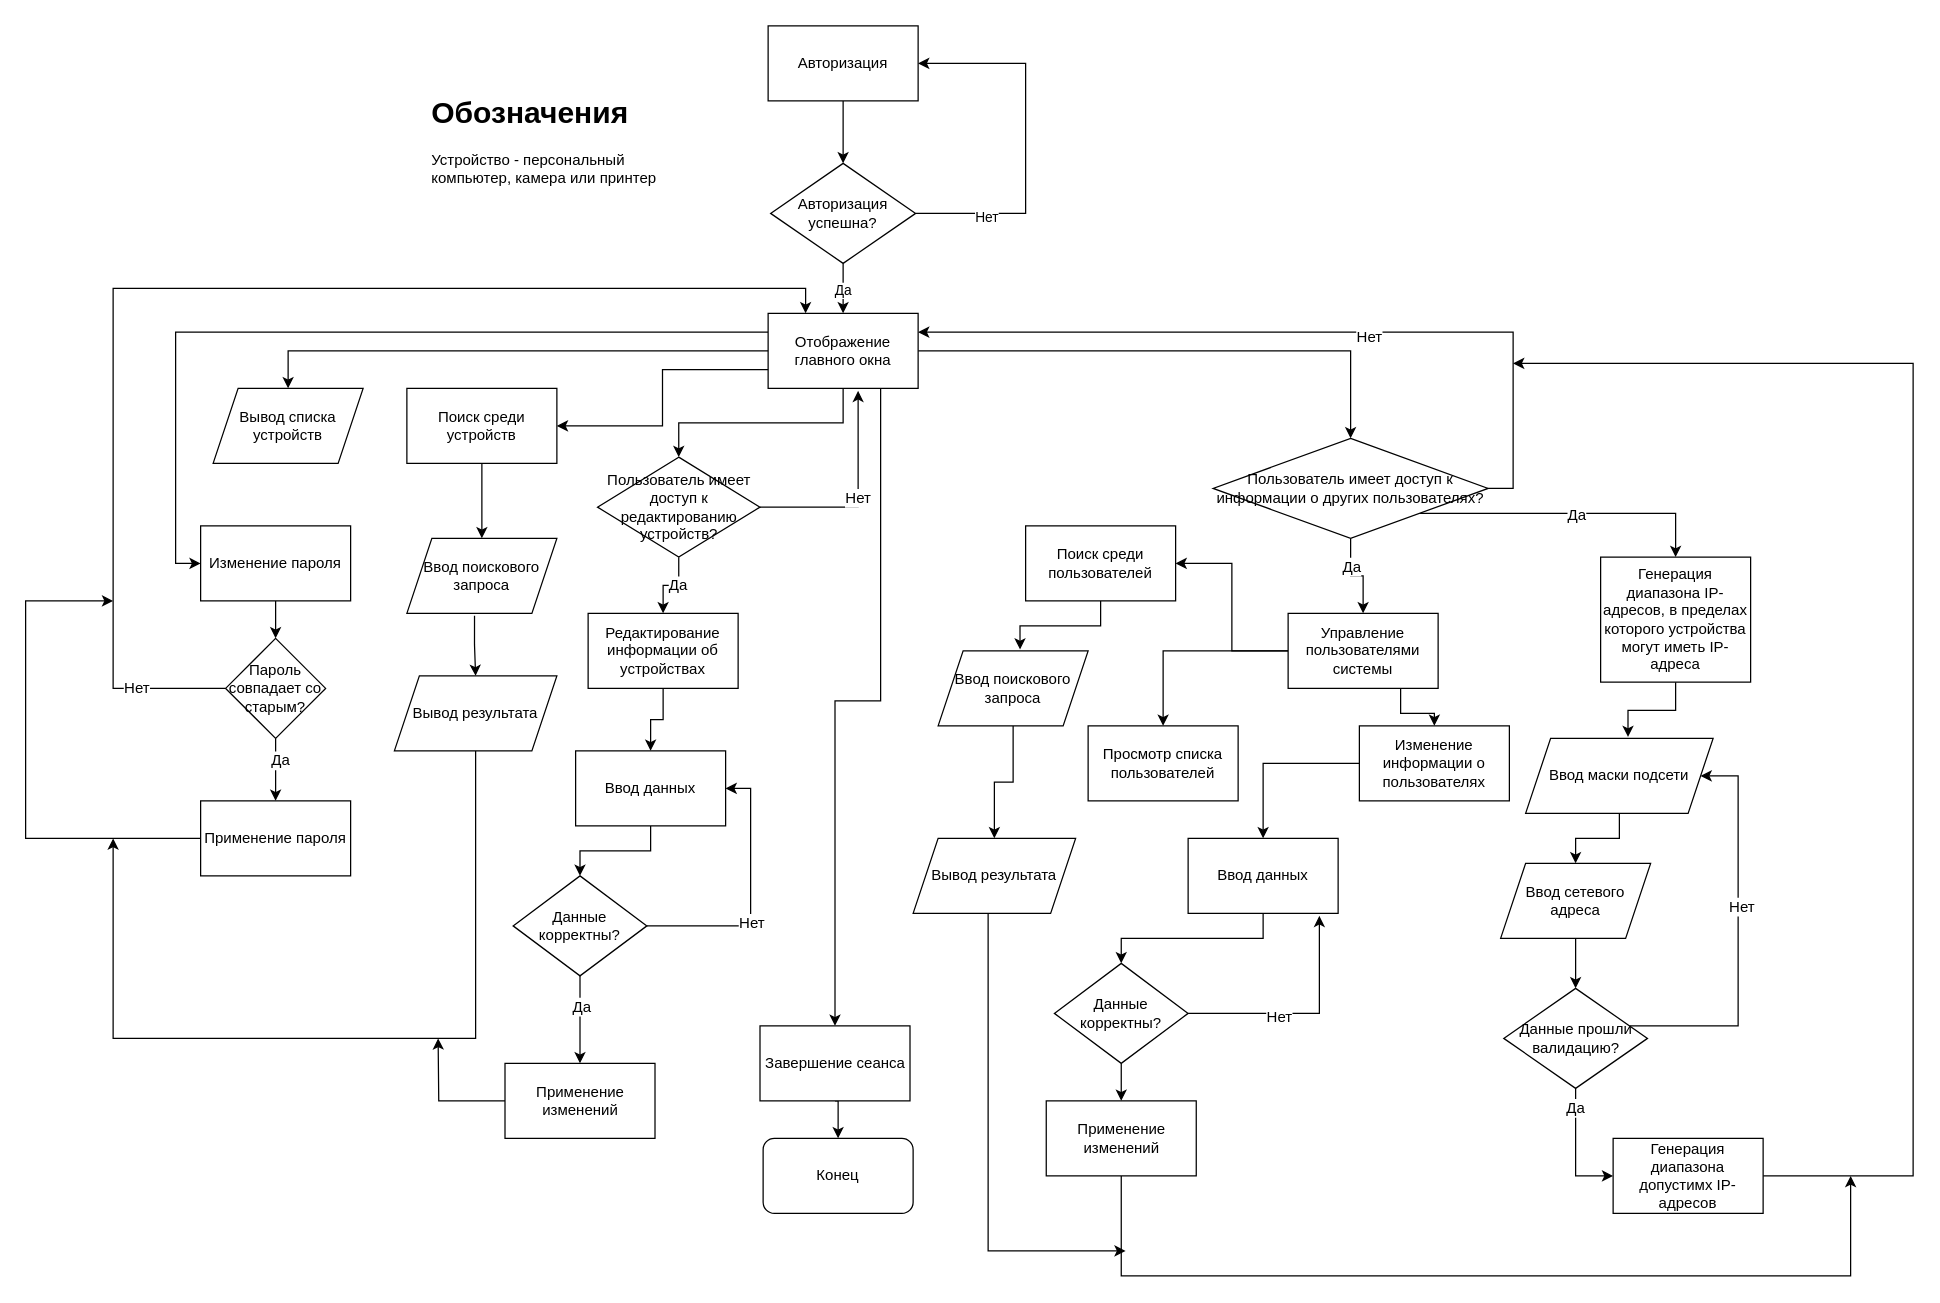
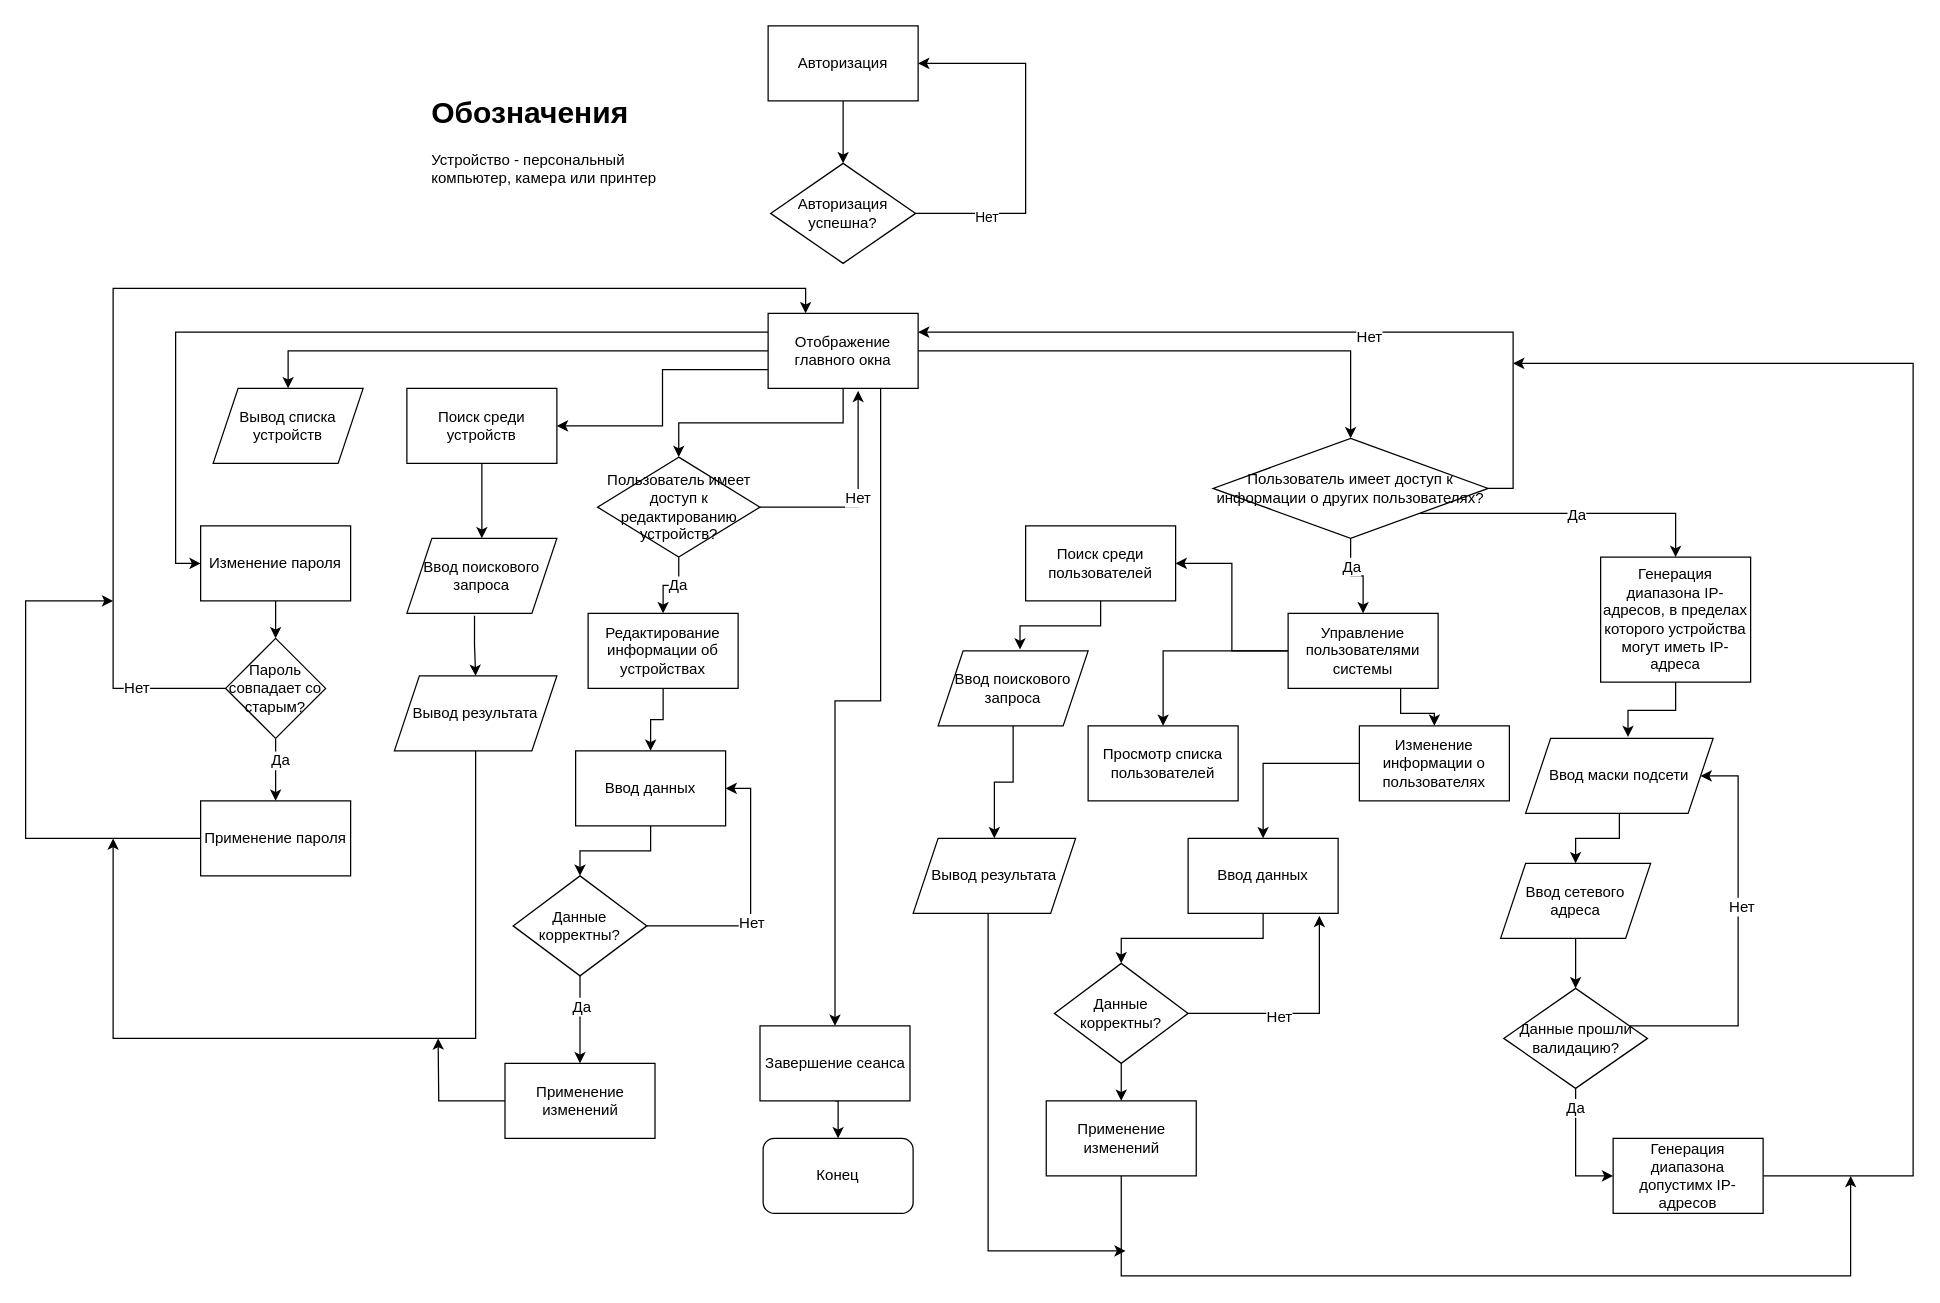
(843, 284) -> none
